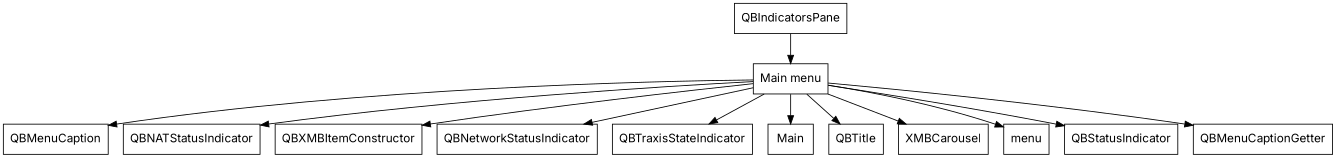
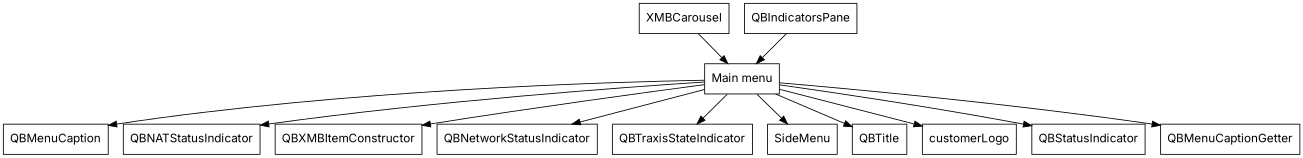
(863, 108) -> (710, 46)
(791, 139) -> (802, 139)
(1026, 139) -> (969, 139)
